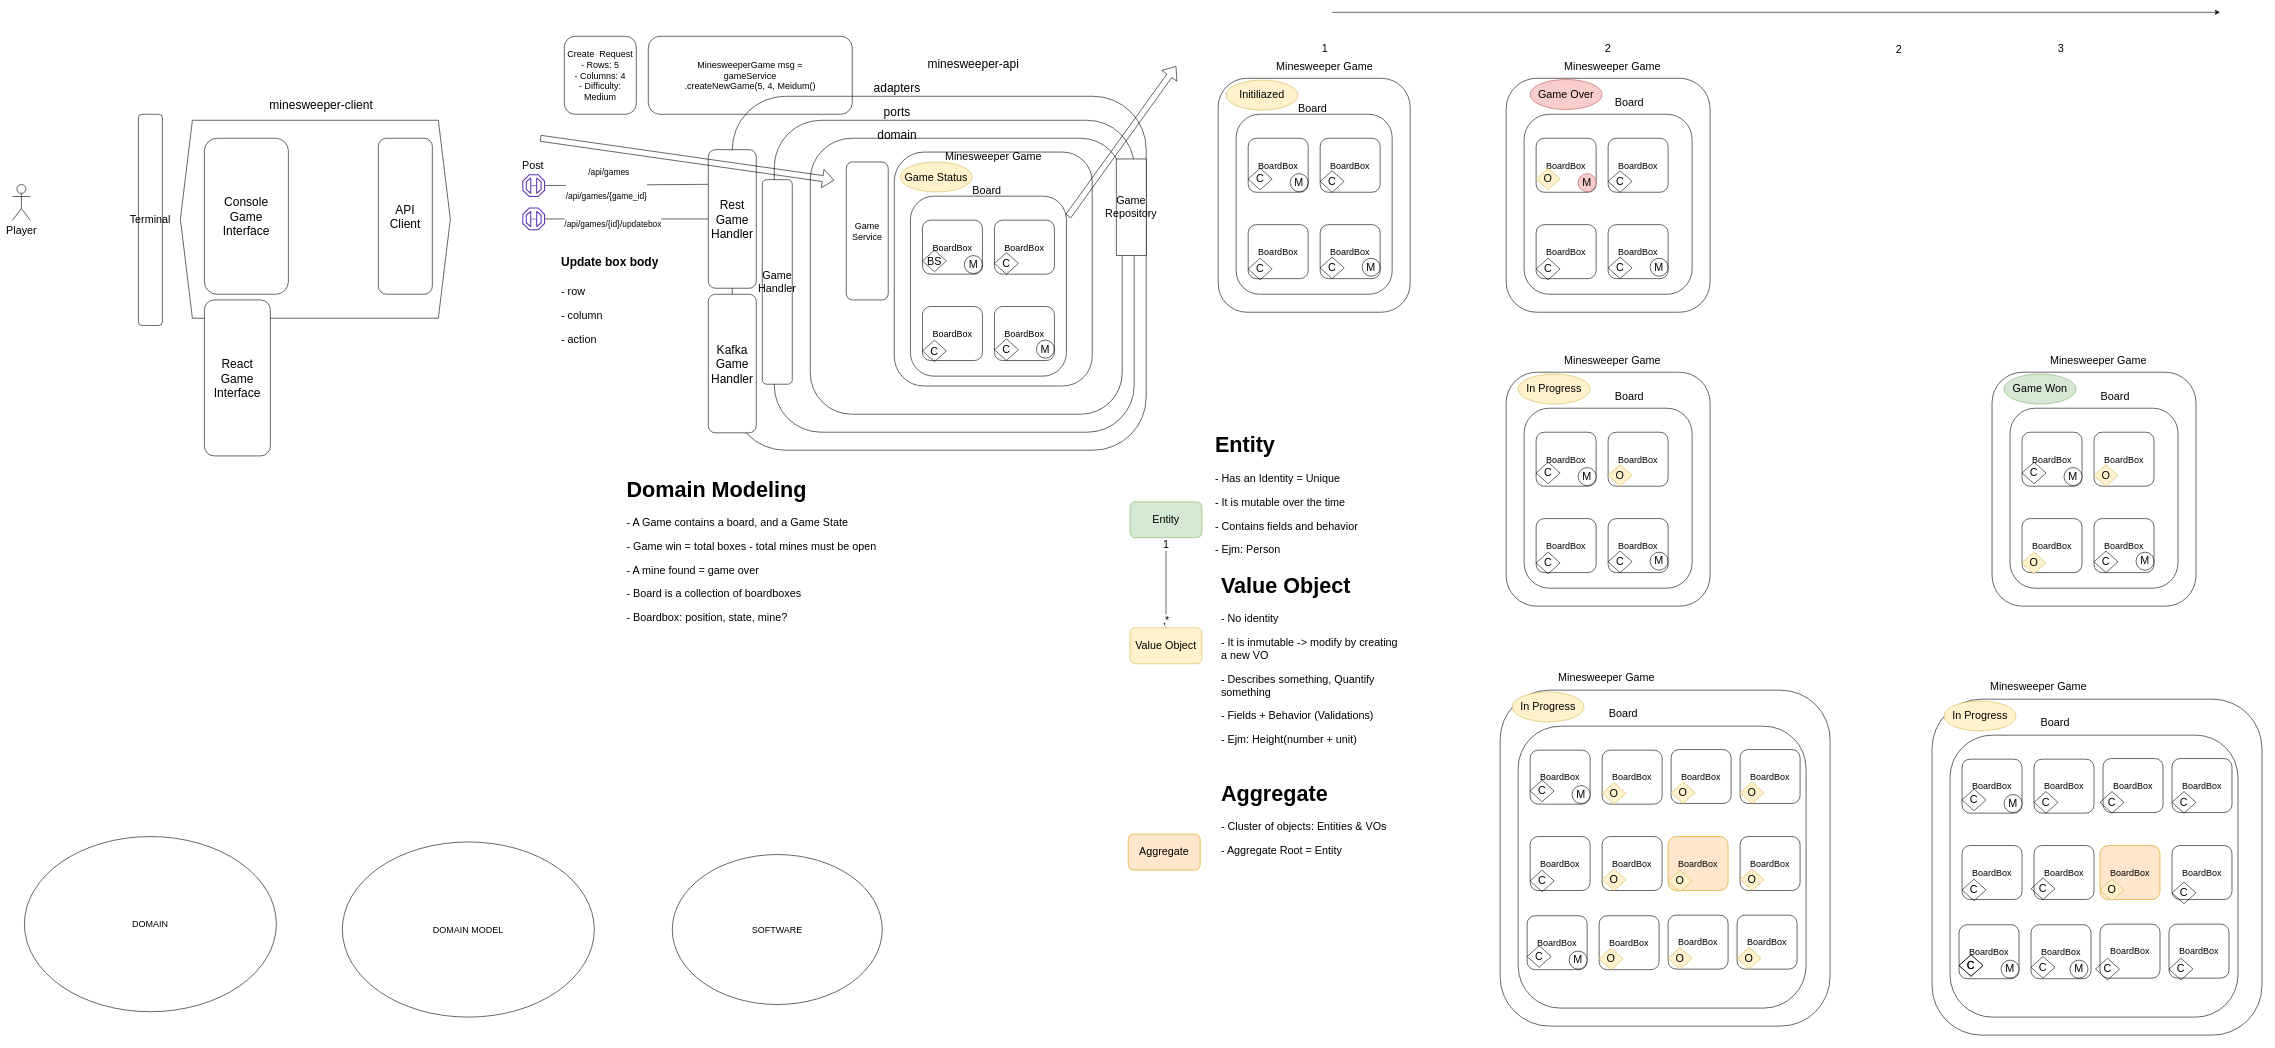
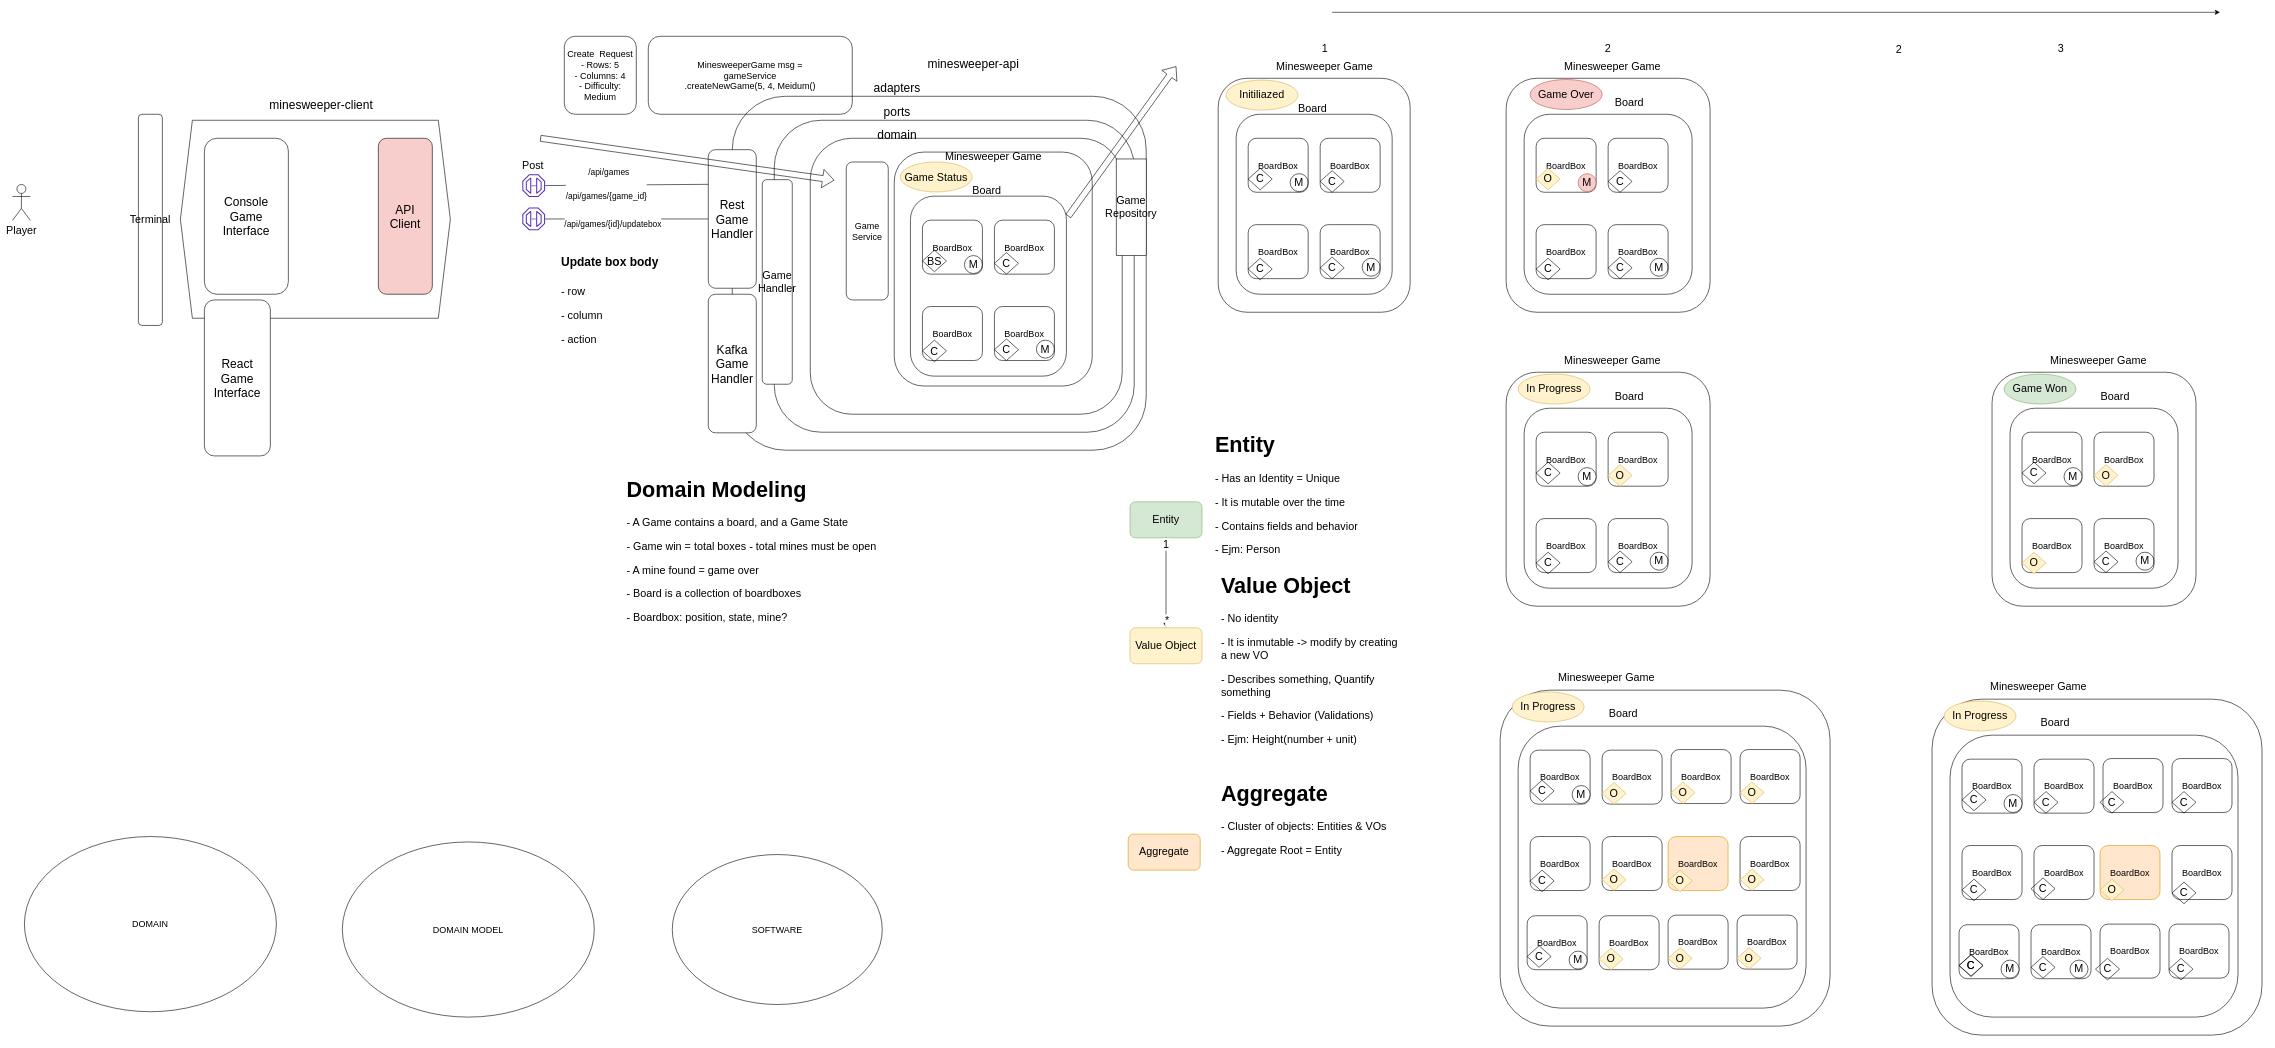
(405, 216) -> (405, 216)
